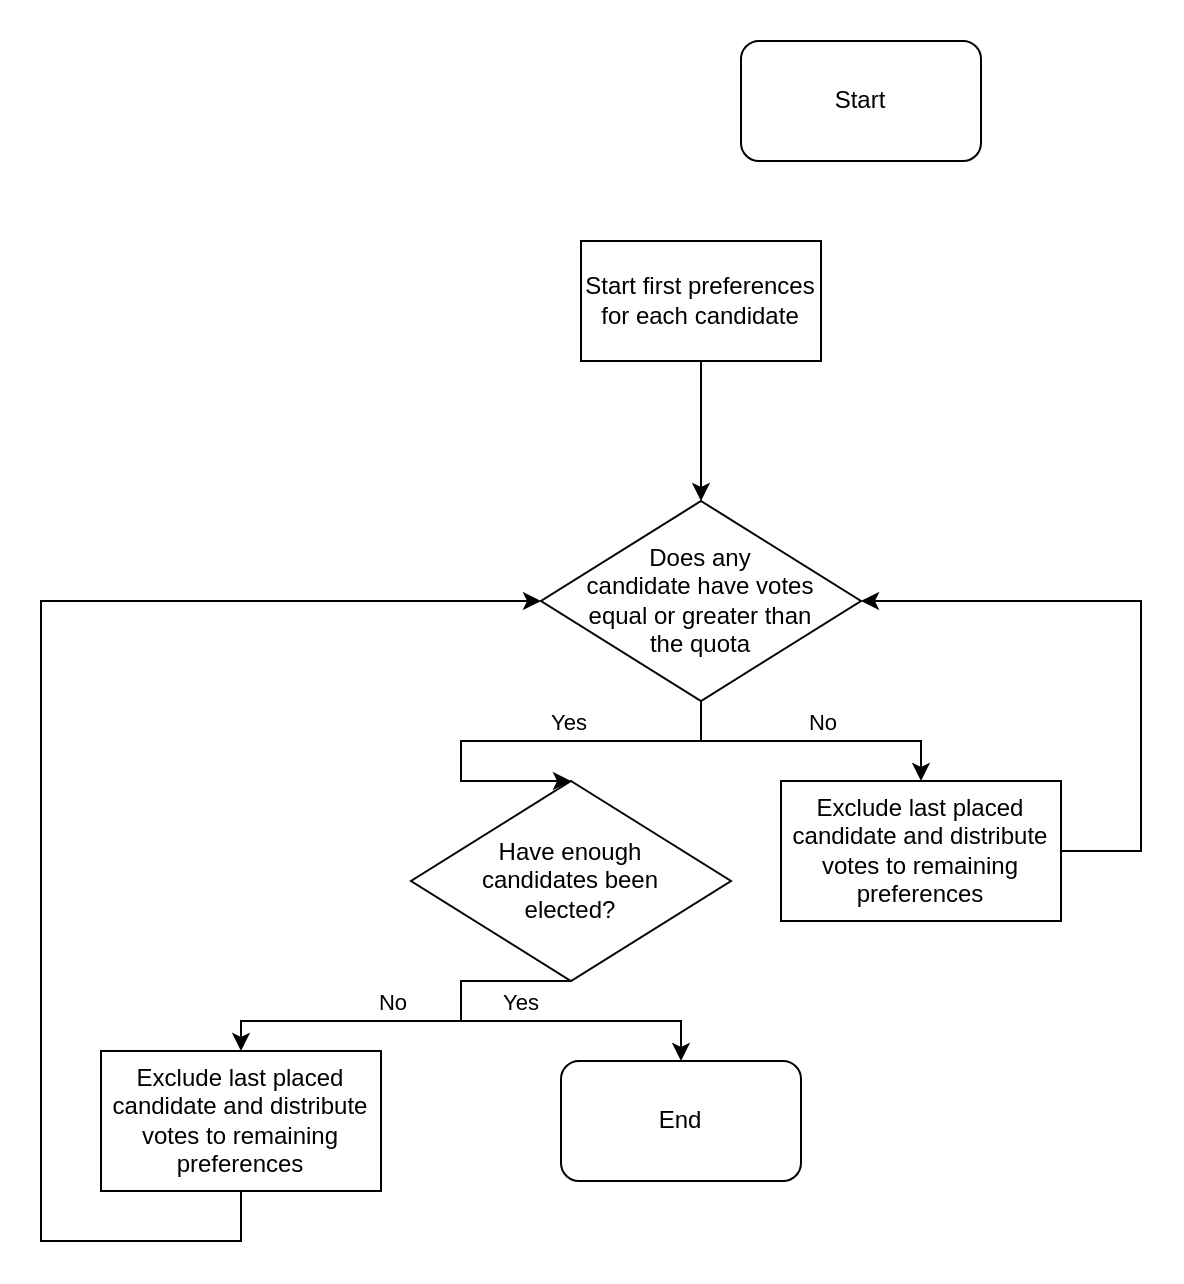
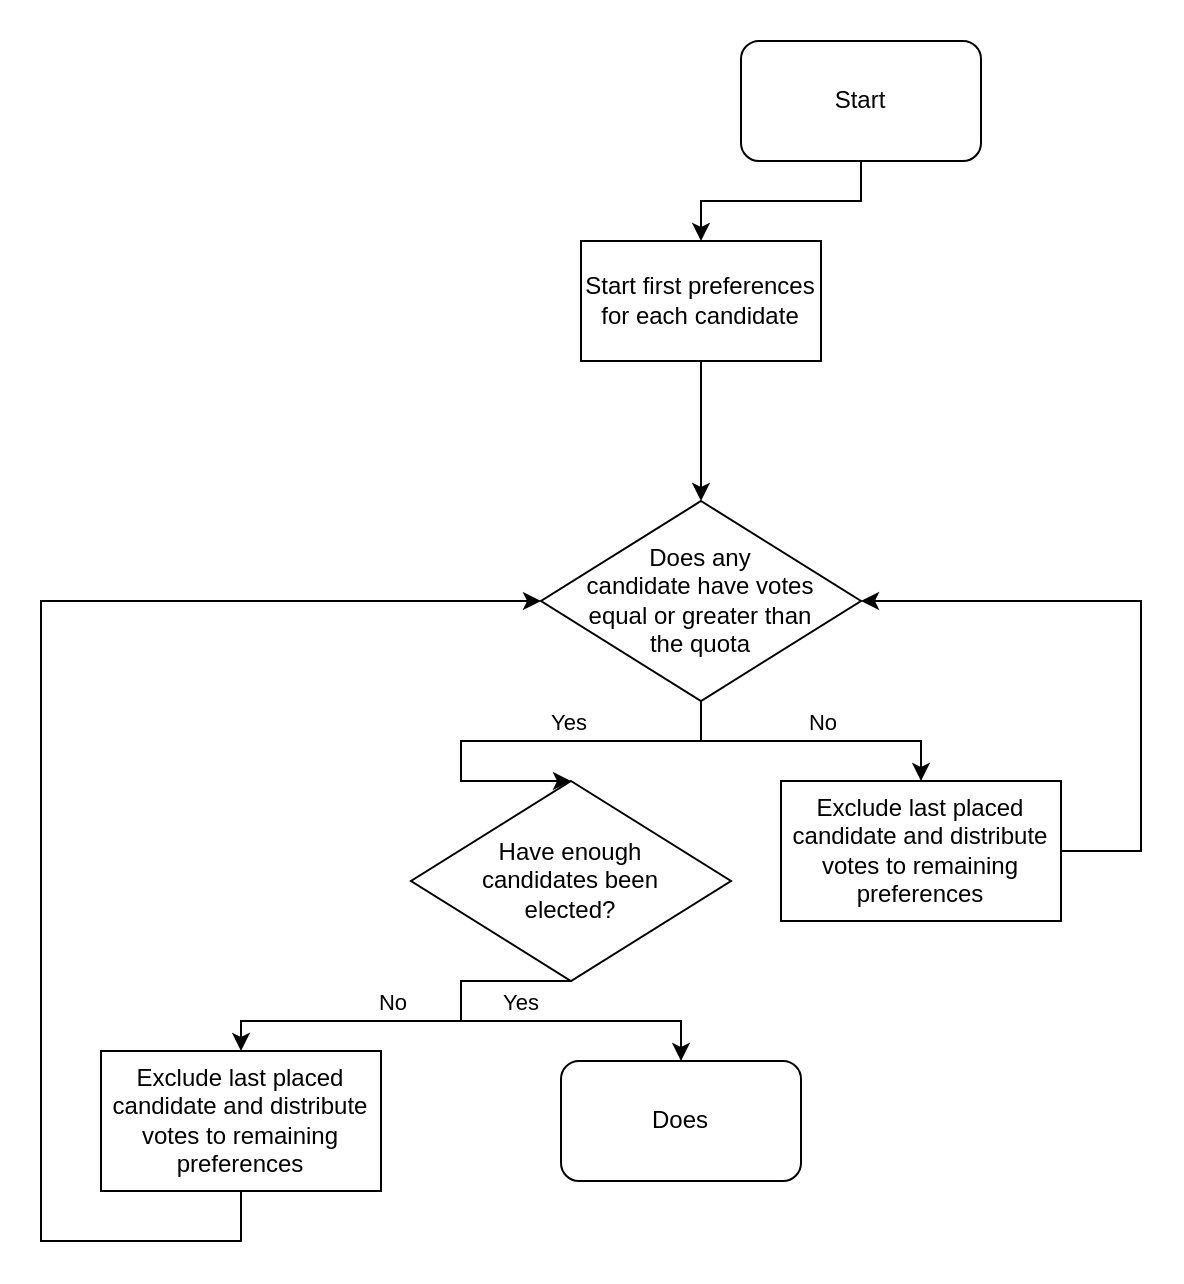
none -> (788, 201)
(681, 1121) -> (681, 1121)
